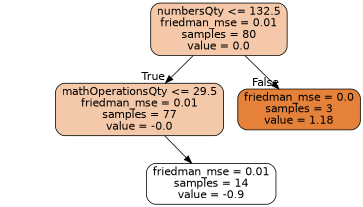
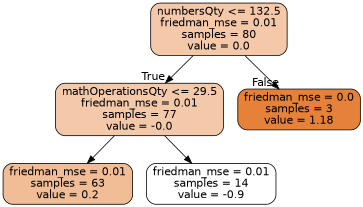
none -> (68, 184)
